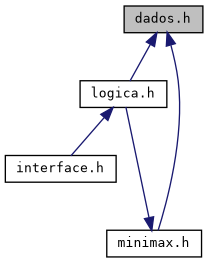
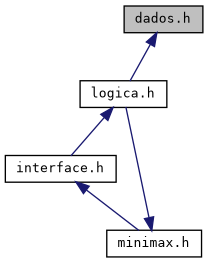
(178, 139) -> (113, 210)
